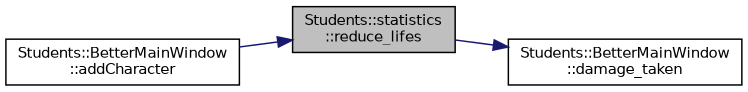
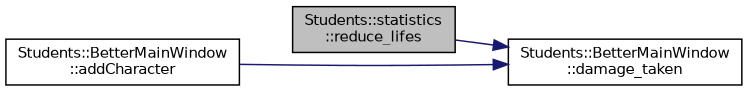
(259, 44) -> (366, 65)
